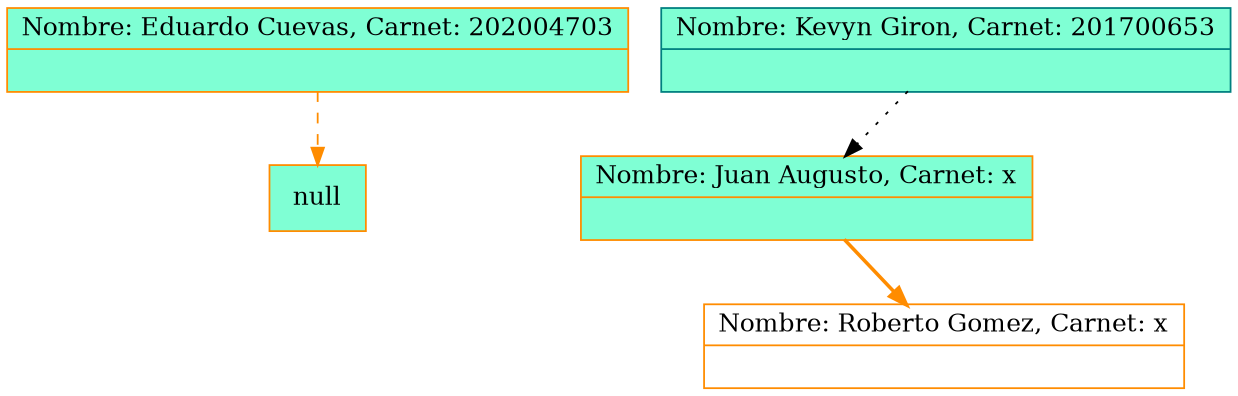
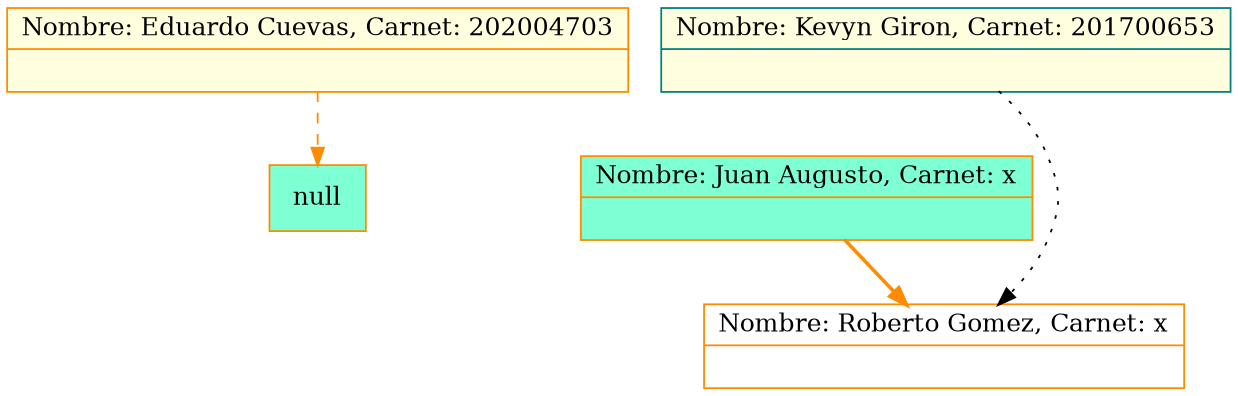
(318, 50) -> (318, 50)
(946, 50) -> (946, 50)
(882, 118) -> (1058, 189)
